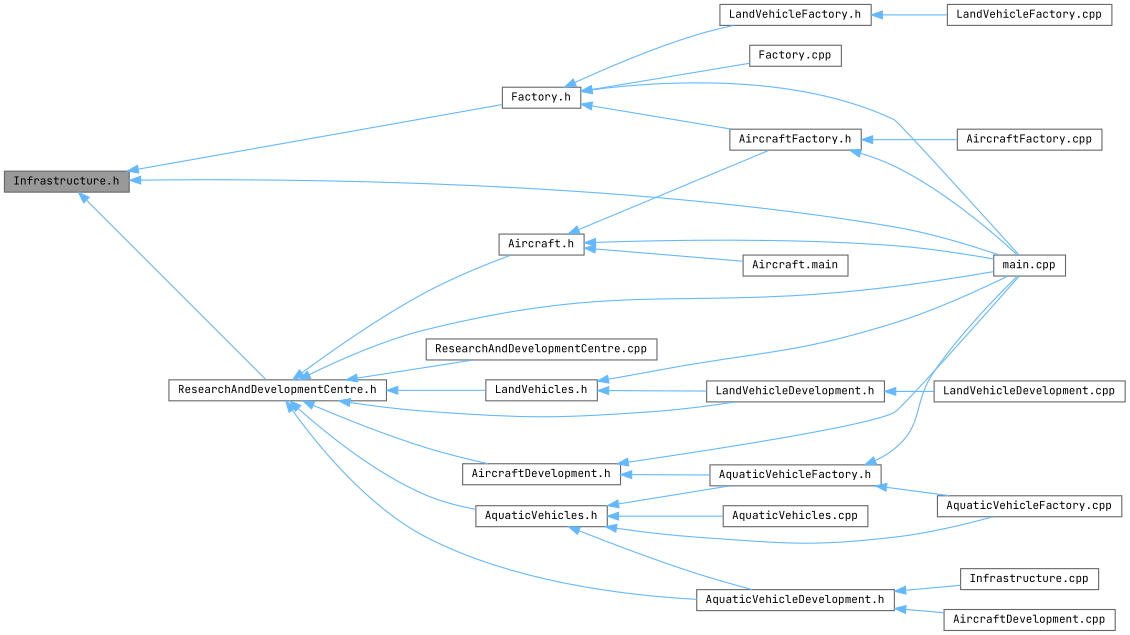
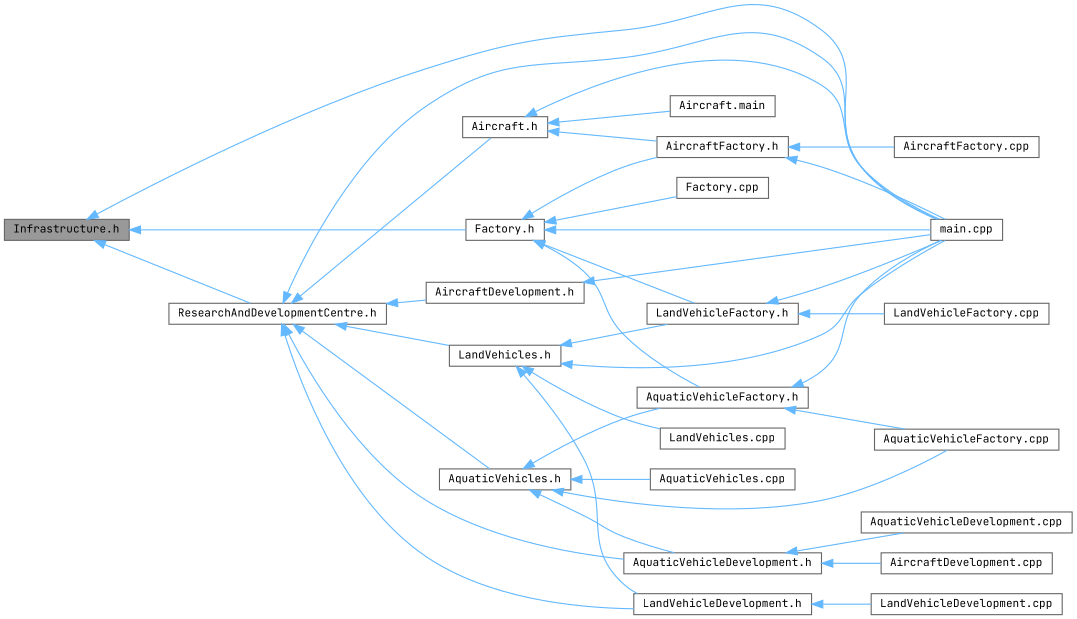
none -> (861, 273)
none -> (615, 335)
(542, 349) -> none
none -> (723, 439)
(671, 475) -> (614, 323)
(1030, 579) -> (967, 522)
